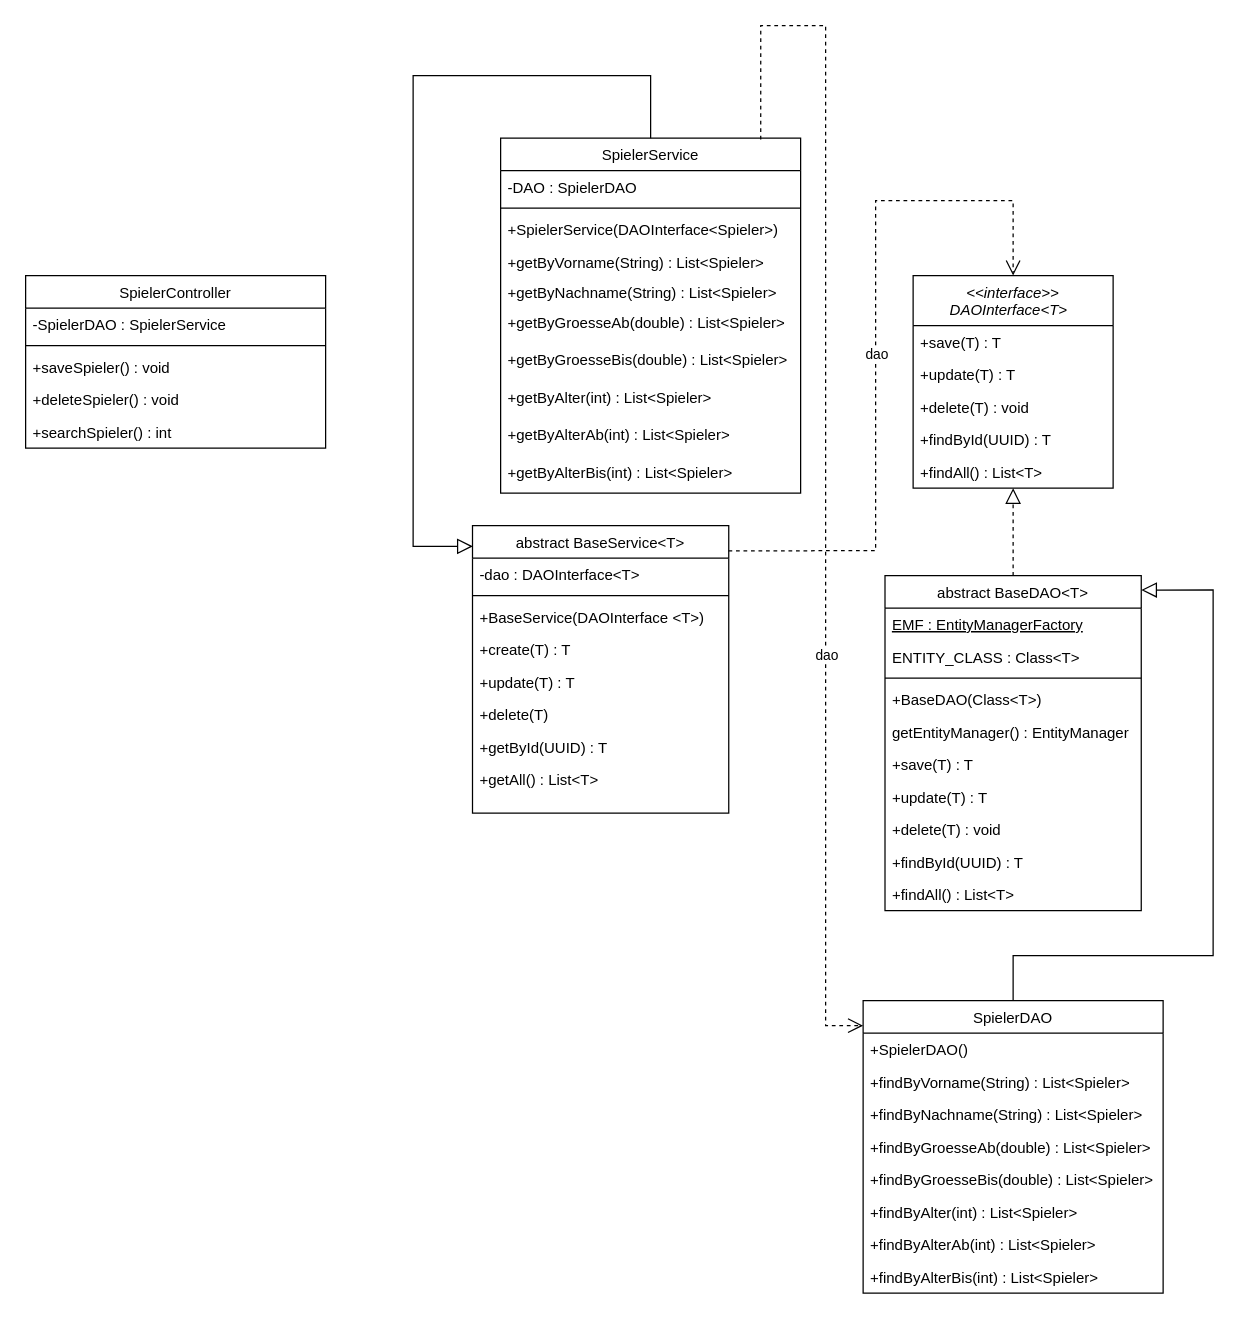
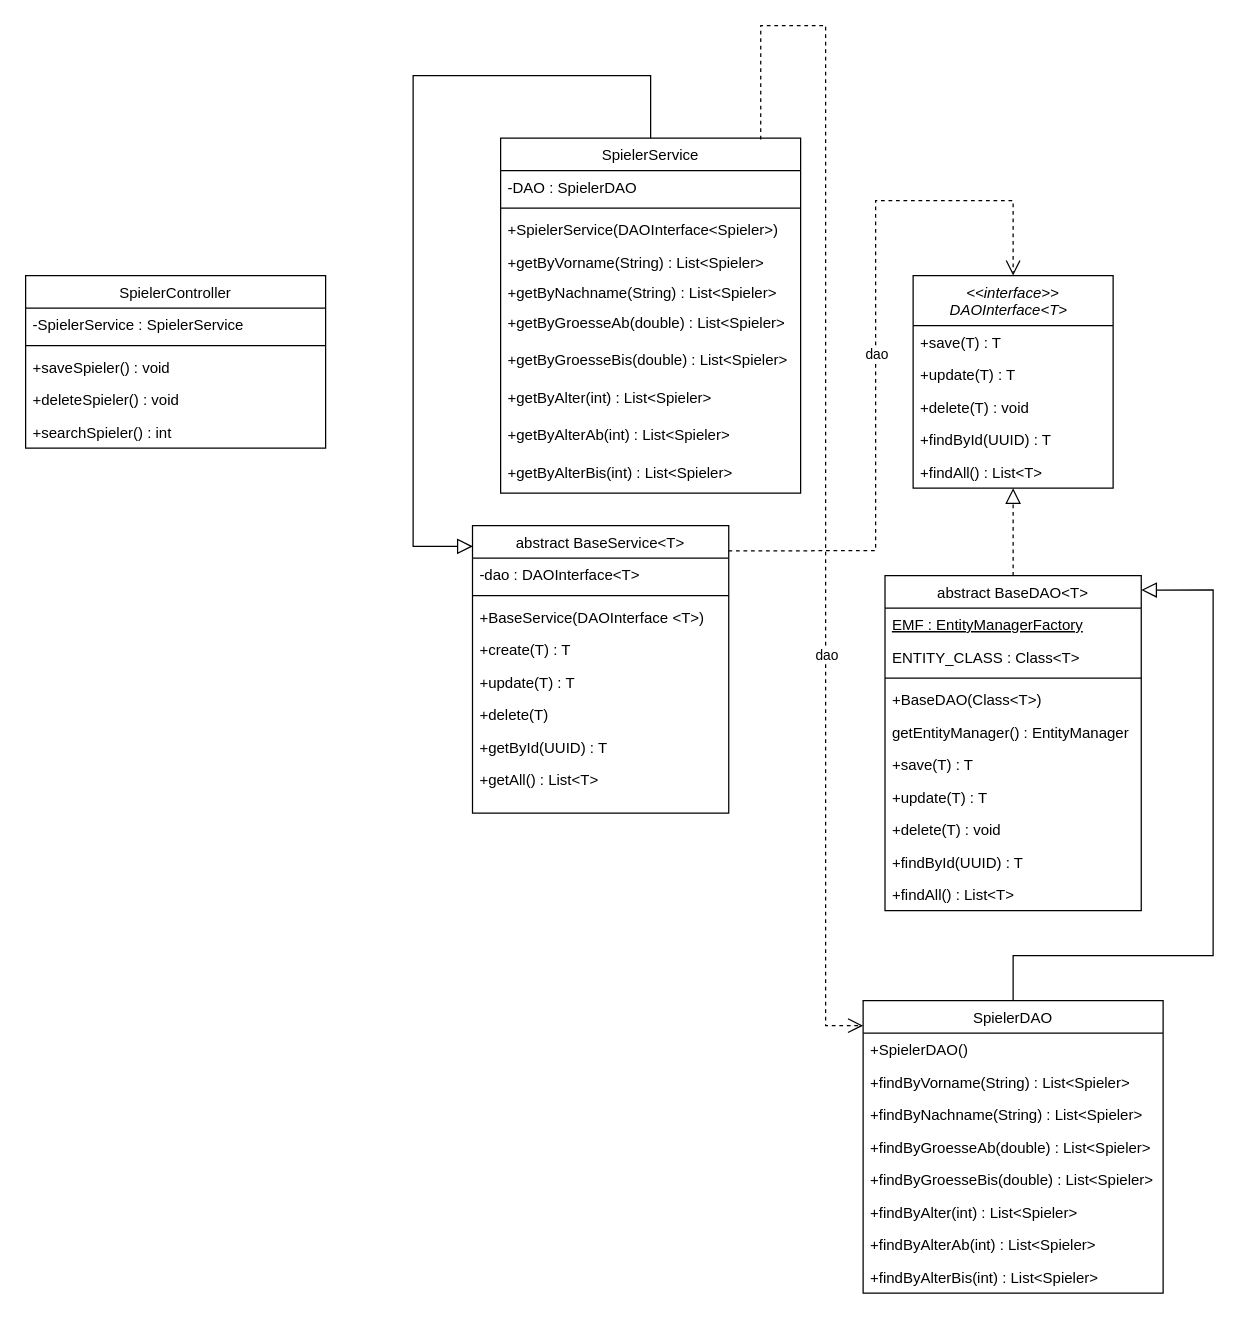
(135, 325) -> (149, 325)
